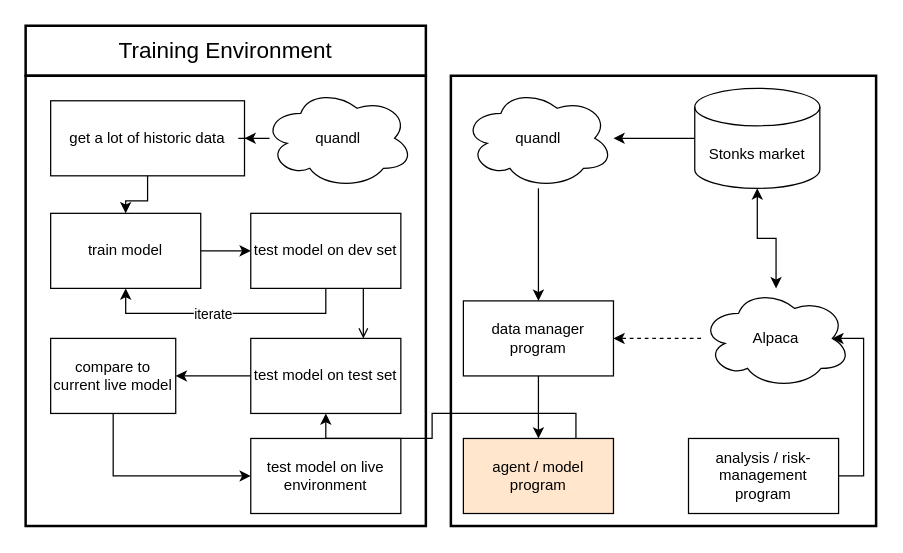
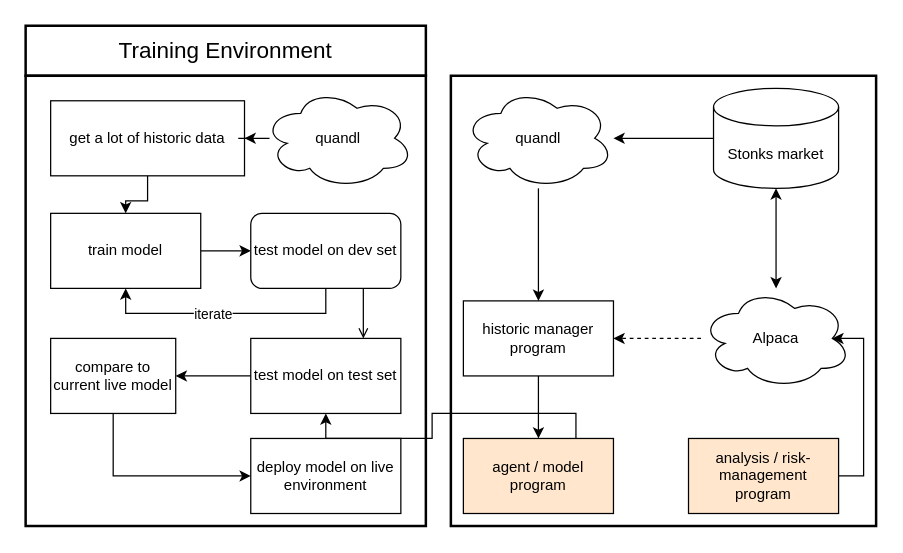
(757, 138) -> (776, 138)
(326, 251) -> (326, 251)
(538, 338) -> (538, 338)
(326, 476) -> (326, 476)
(763, 476) -> (763, 476)
